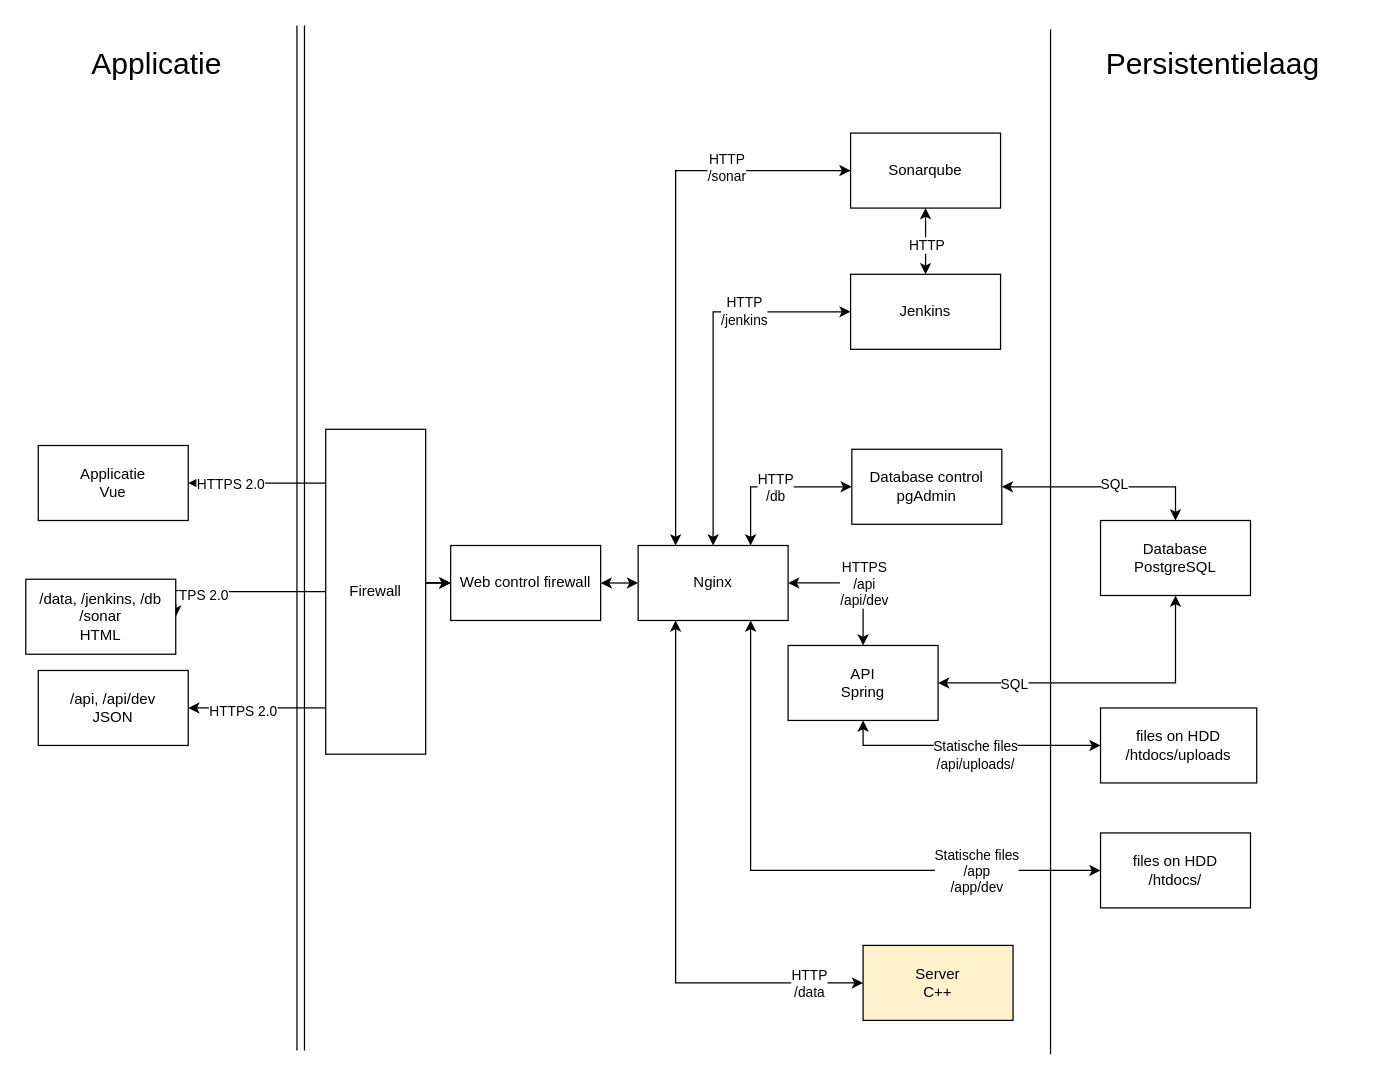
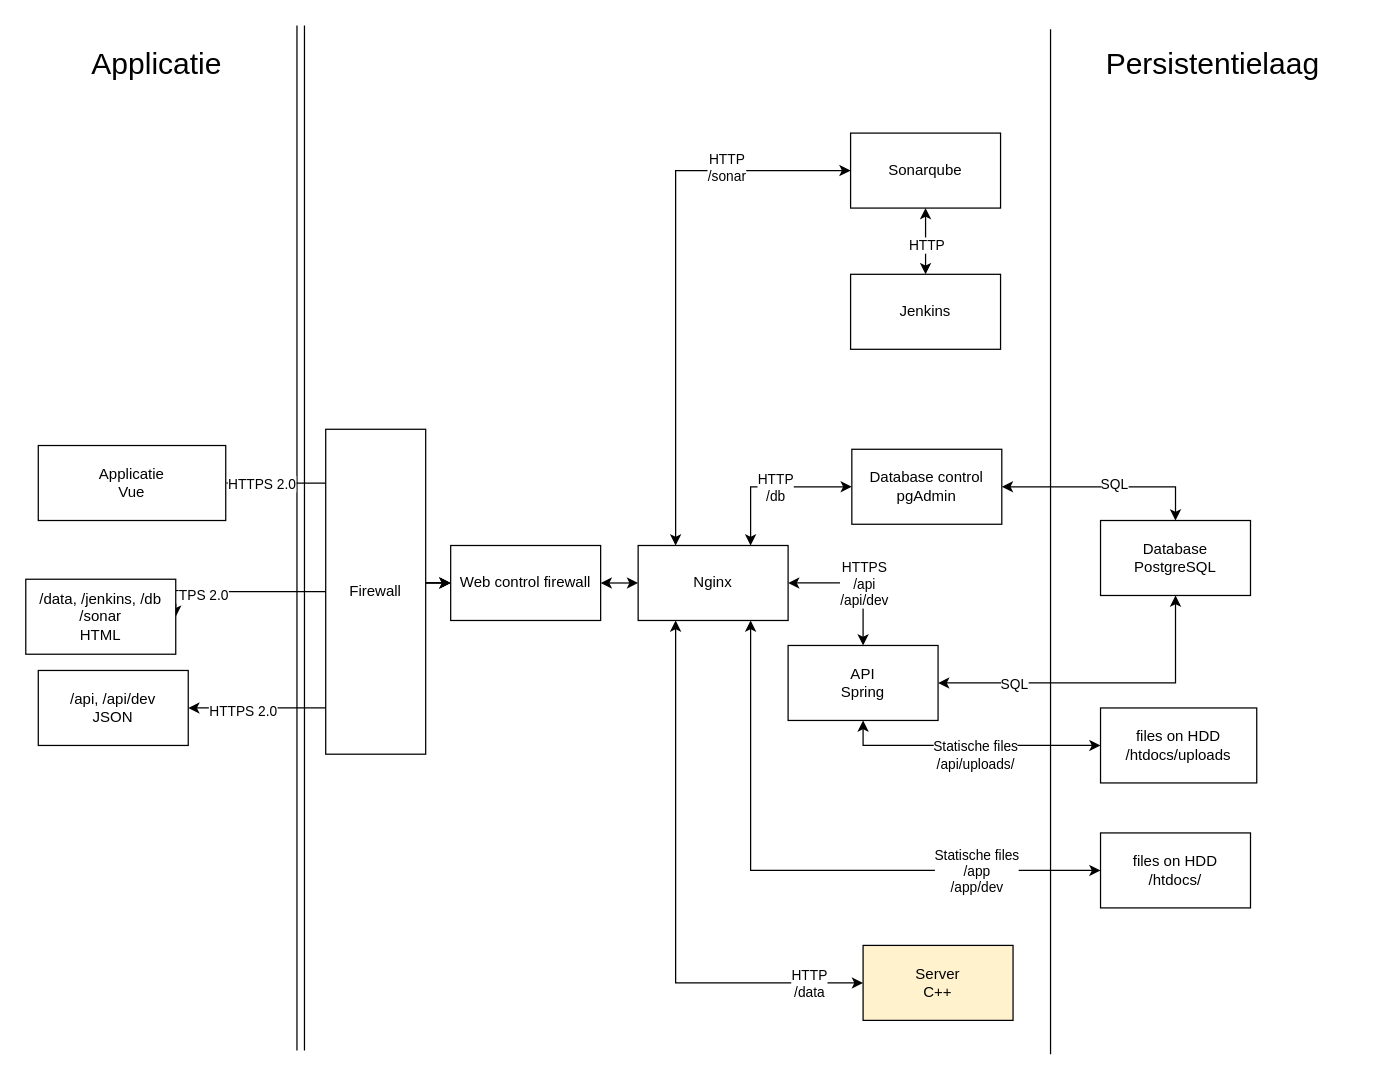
(713, 417) -> none
(113, 483) -> (132, 483)
